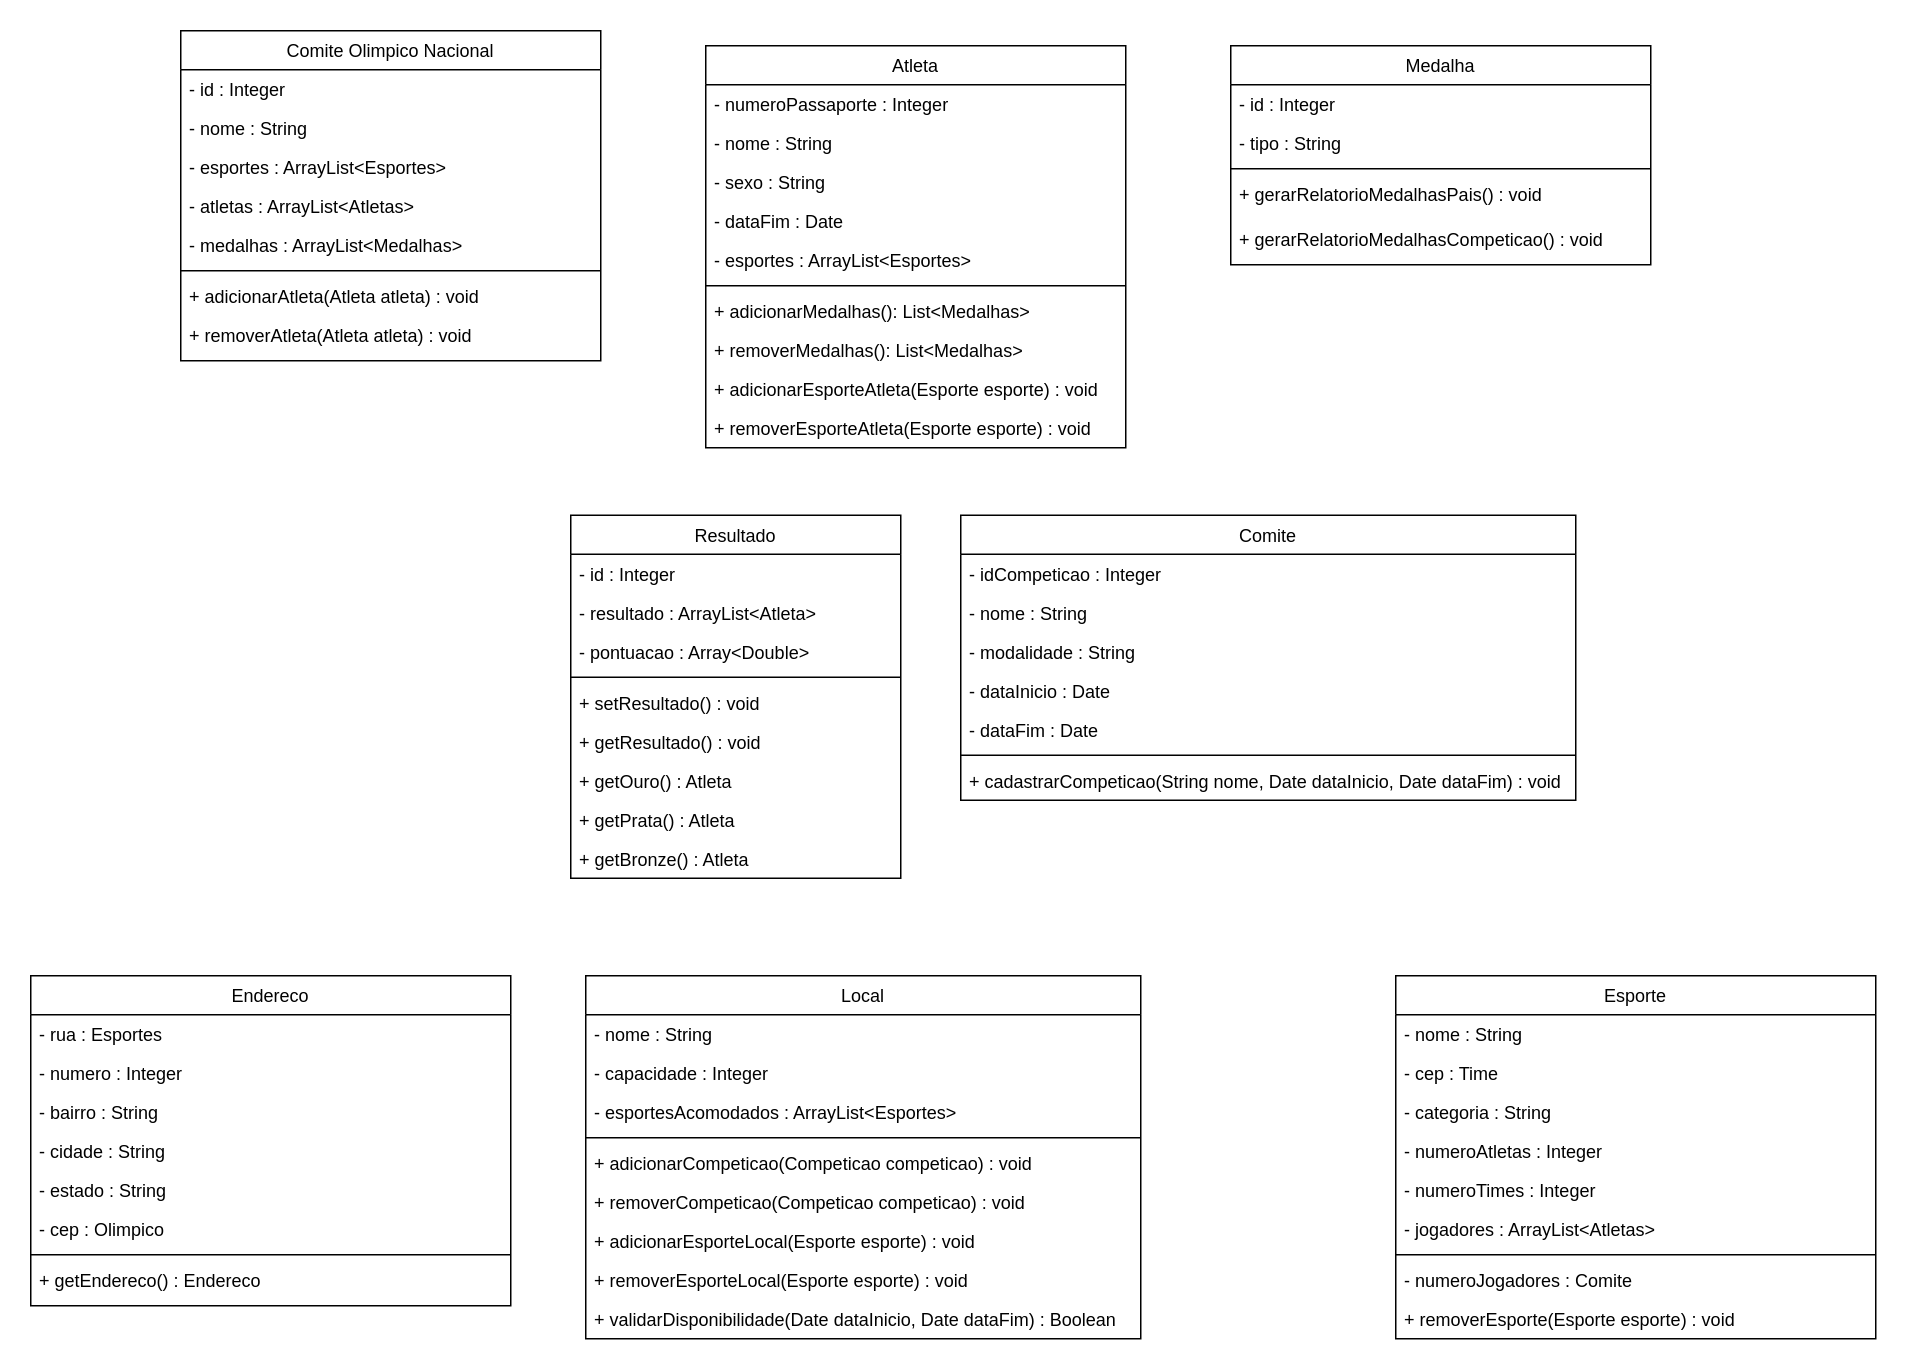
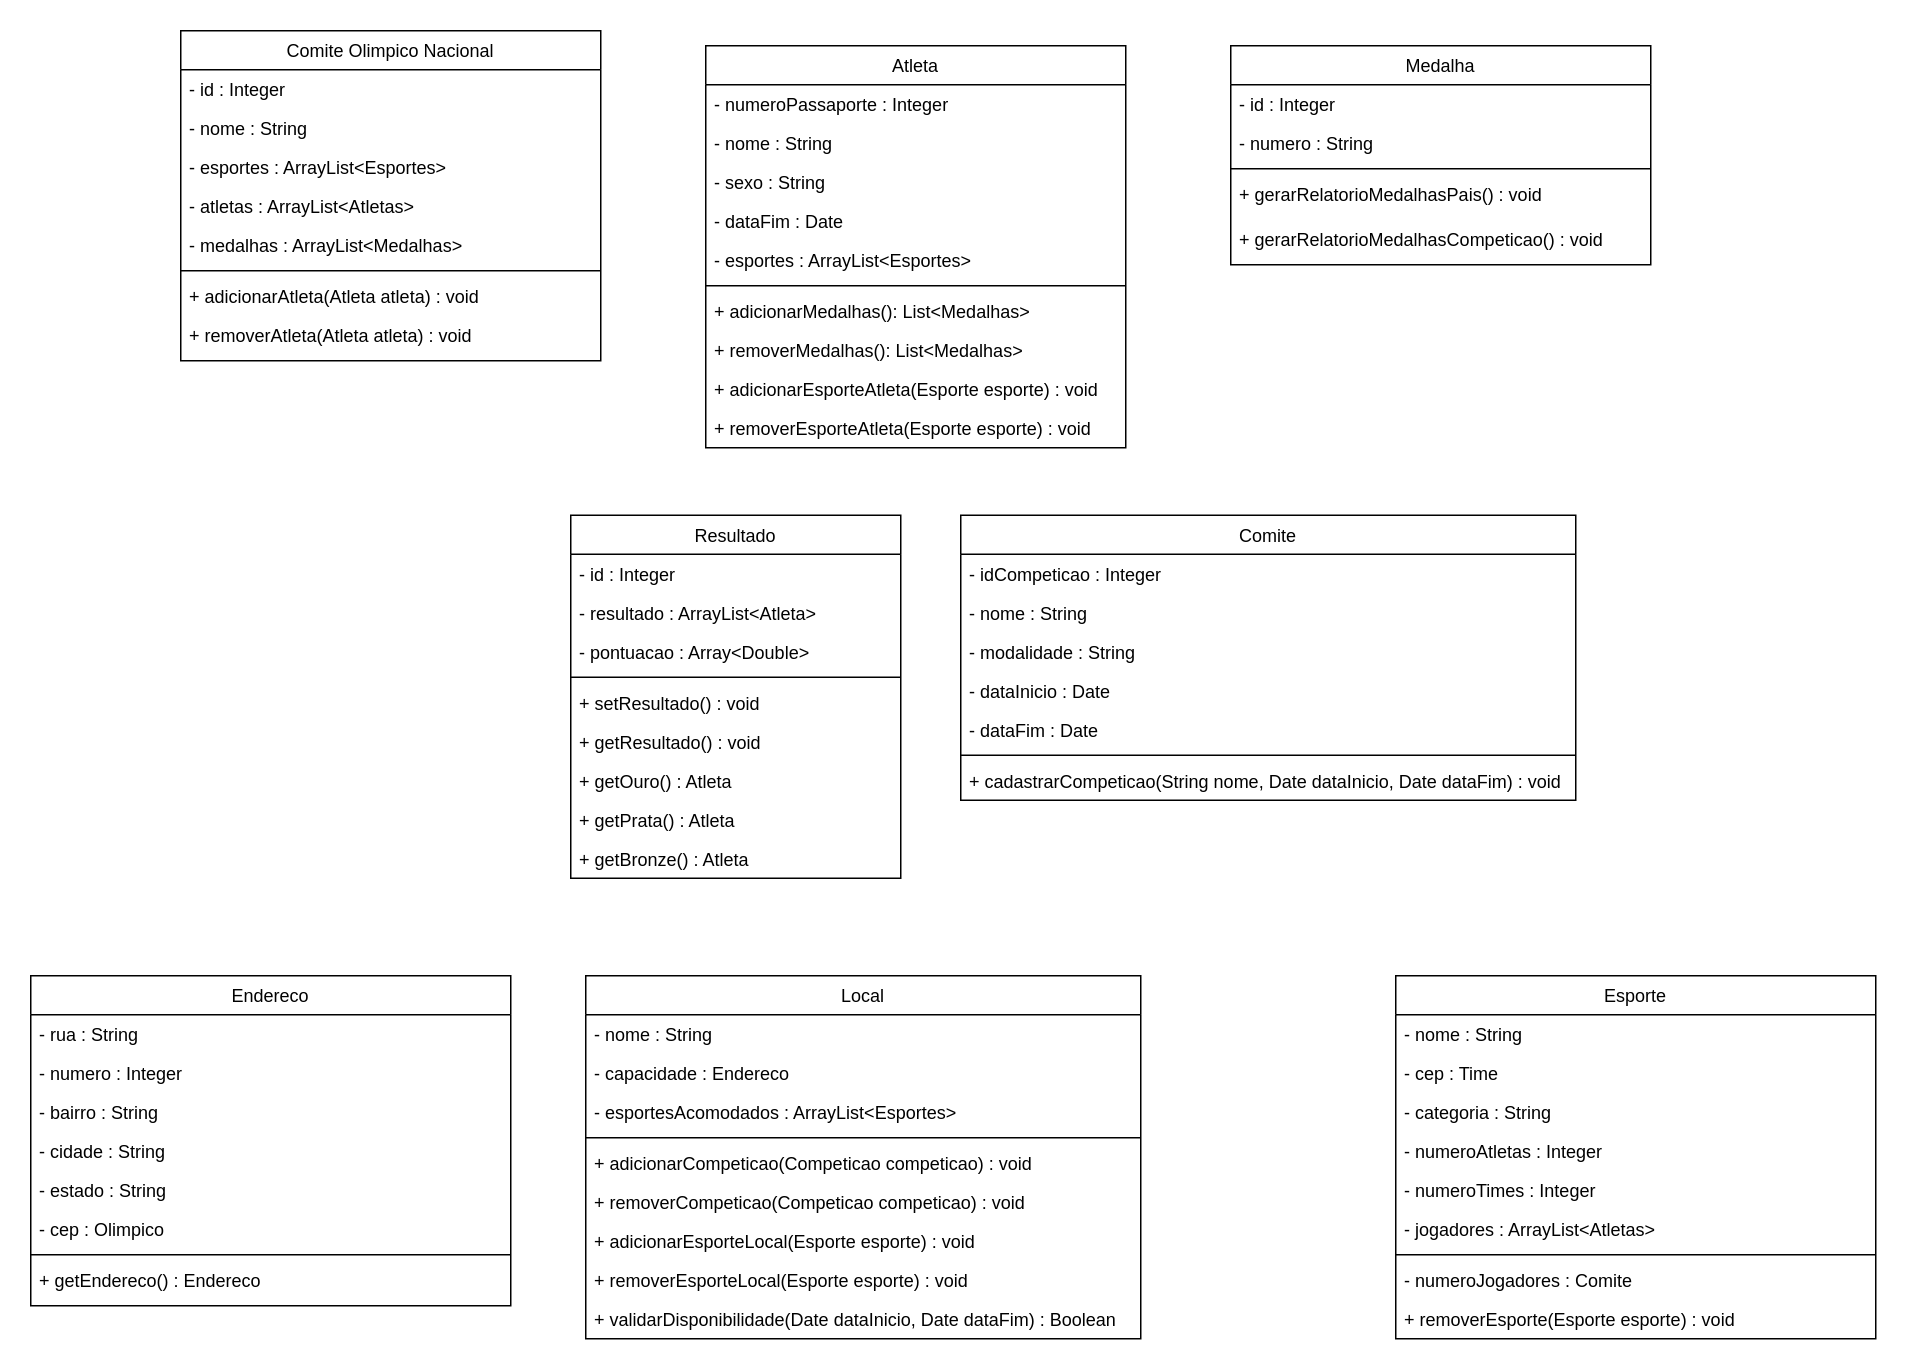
(1301, 144) -> (1313, 144)
(110, 1035) -> (98, 1035)
(693, 1074) -> (698, 1074)
